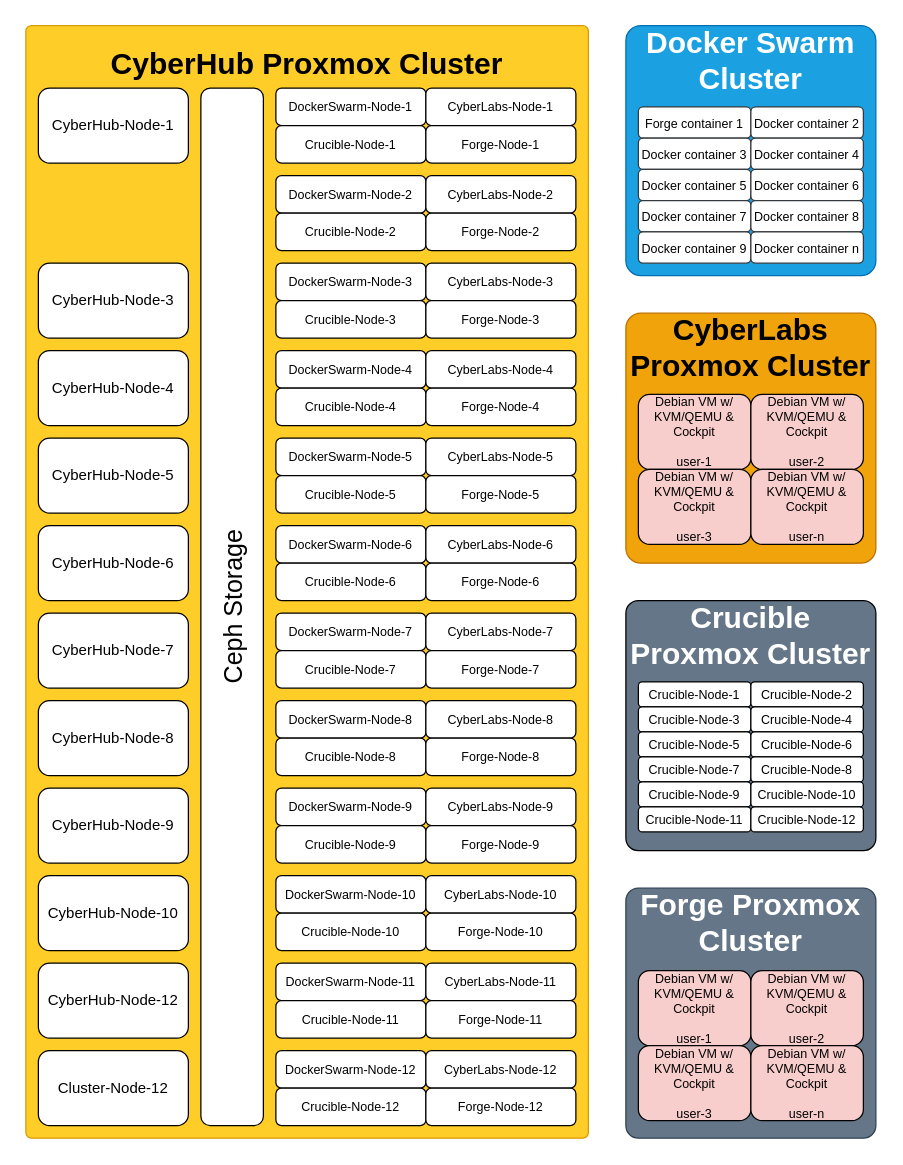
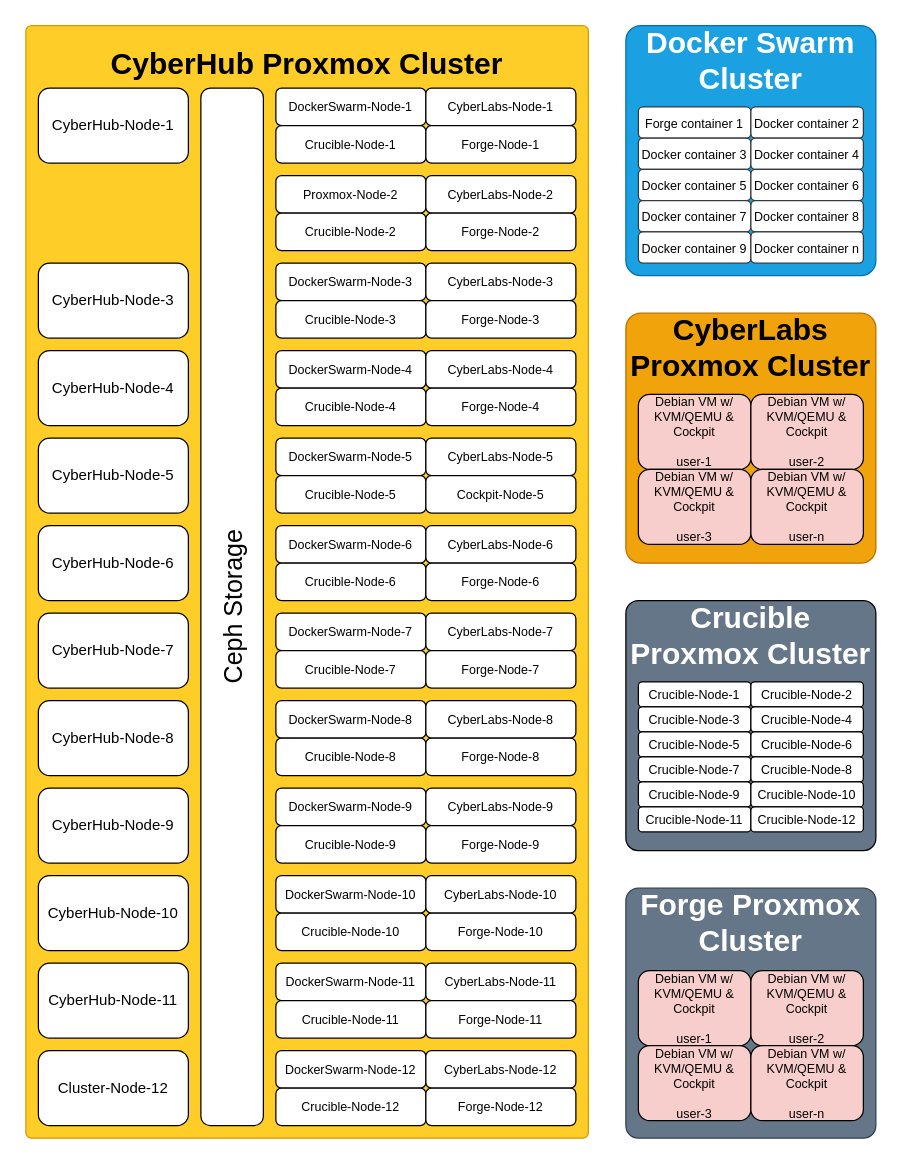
(351, 194) -> (351, 194)
(501, 494) -> (501, 494)
(113, 1001) -> (113, 1001)
